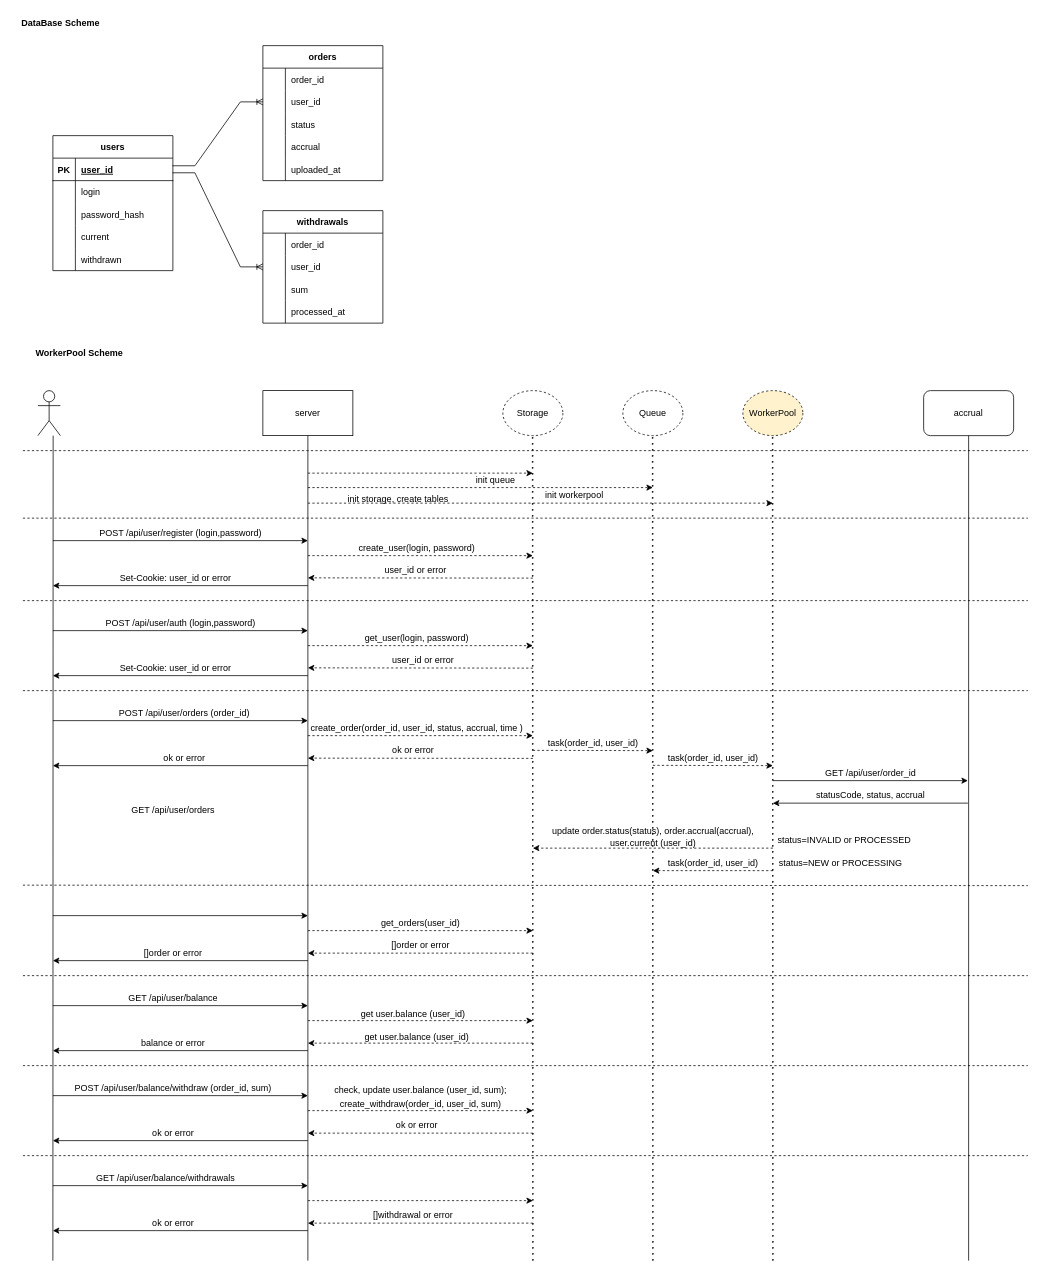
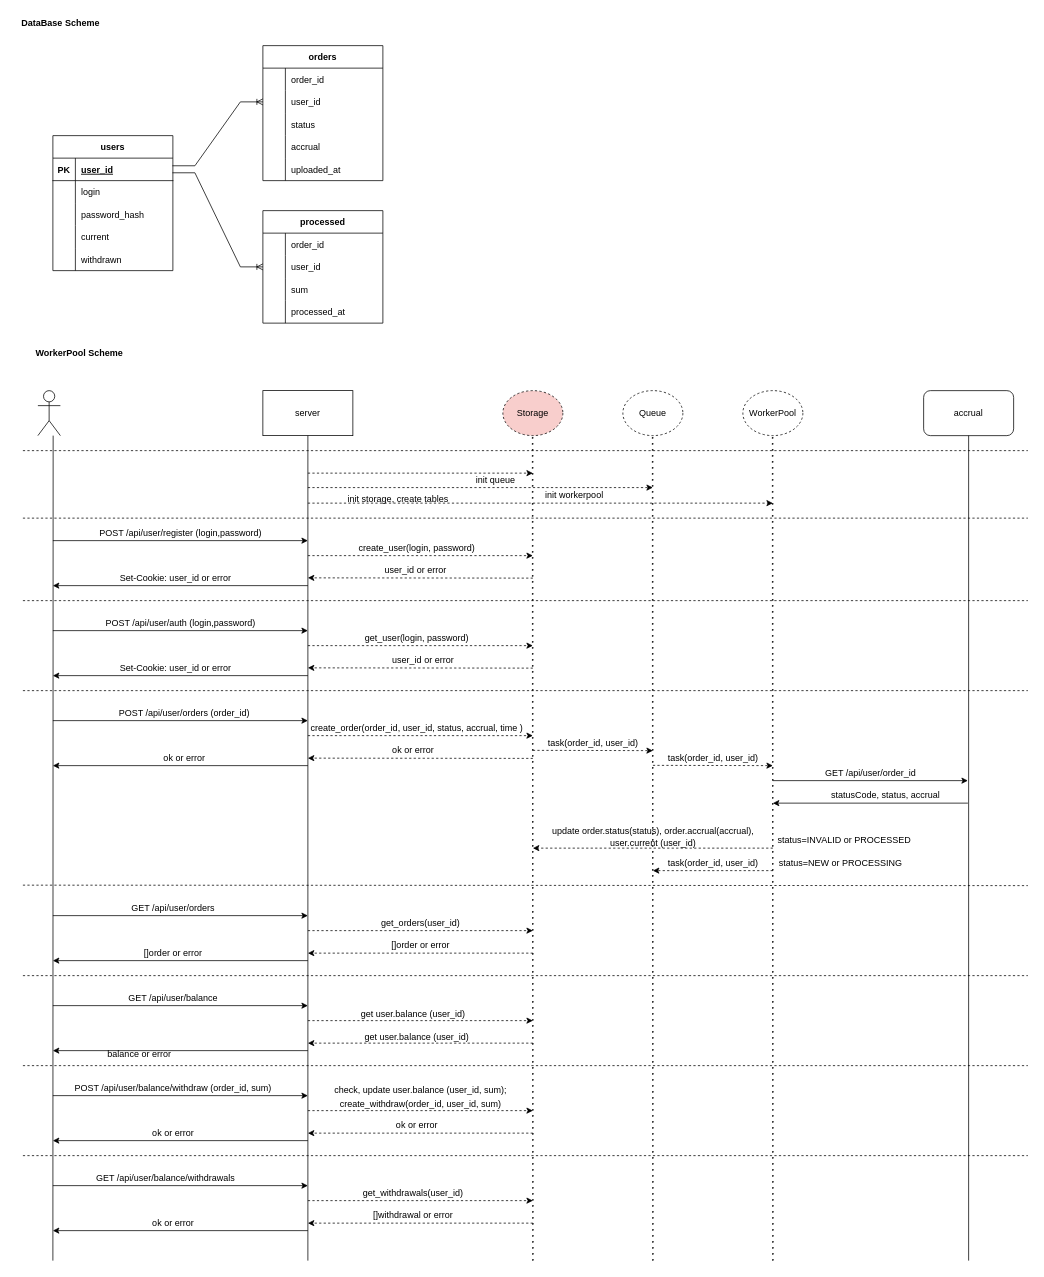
(323, 222) -> (323, 222)
(533, 413) -> (533, 413)
(773, 413) -> (773, 413)
(870, 795) -> (885, 795)
(173, 810) -> (173, 908)
(173, 1043) -> (139, 1054)
none -> (413, 1193)
